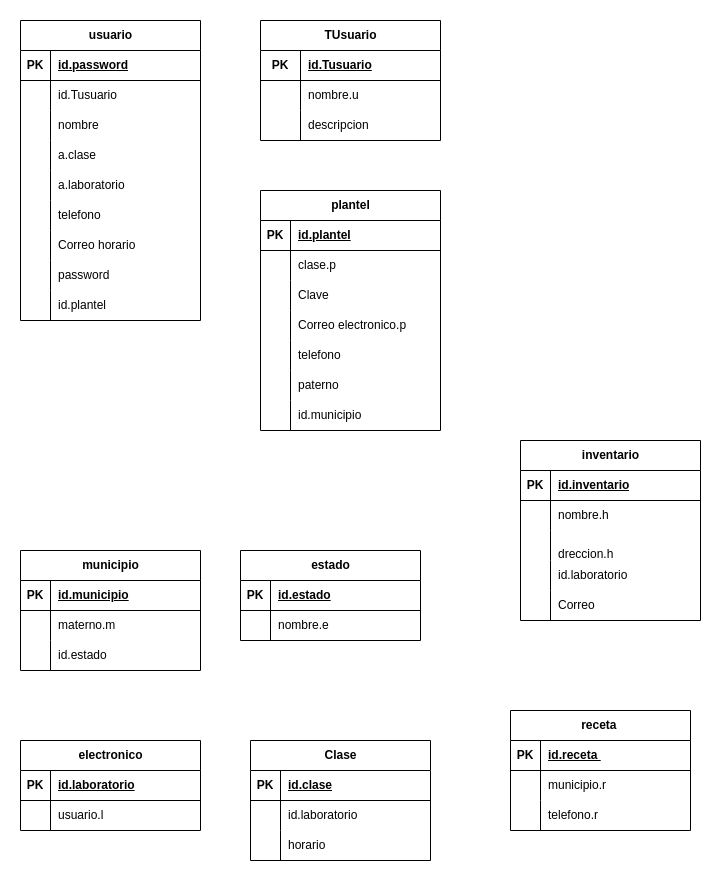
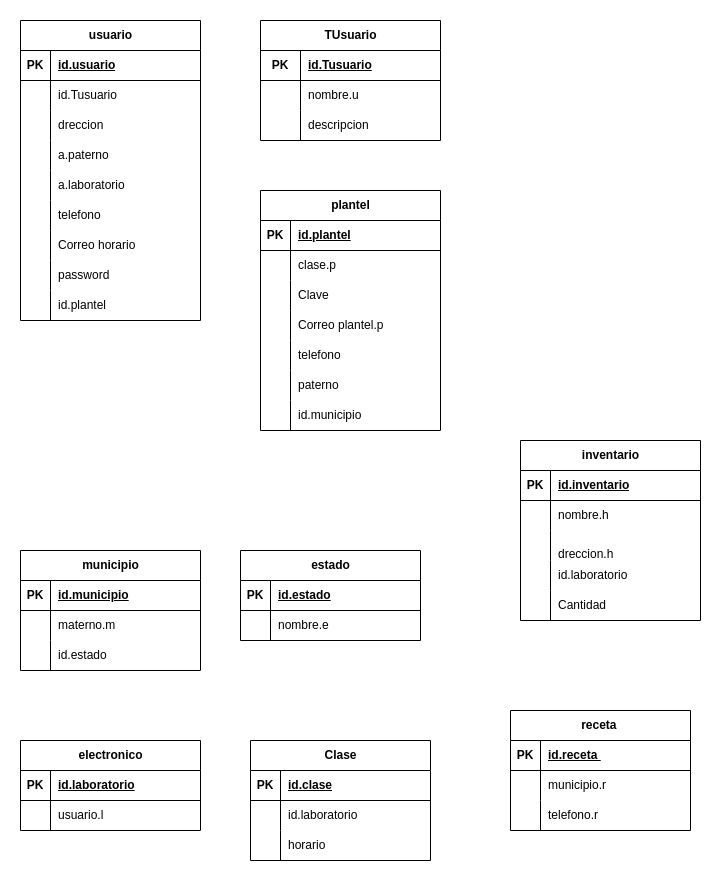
(92, 66) -> (87, 66)
(79, 126) -> (84, 126)
(79, 156) -> (87, 156)
(359, 326) -> (346, 326)
(579, 606) -> (584, 606)
